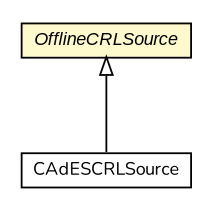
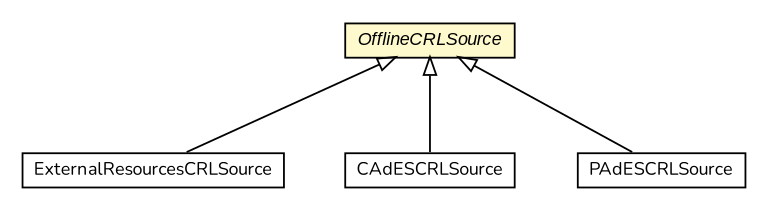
none -> (152, 169)
none -> (661, 169)
